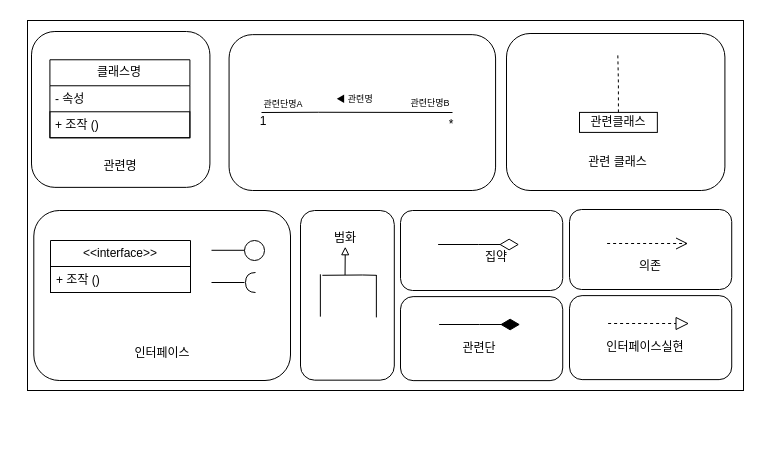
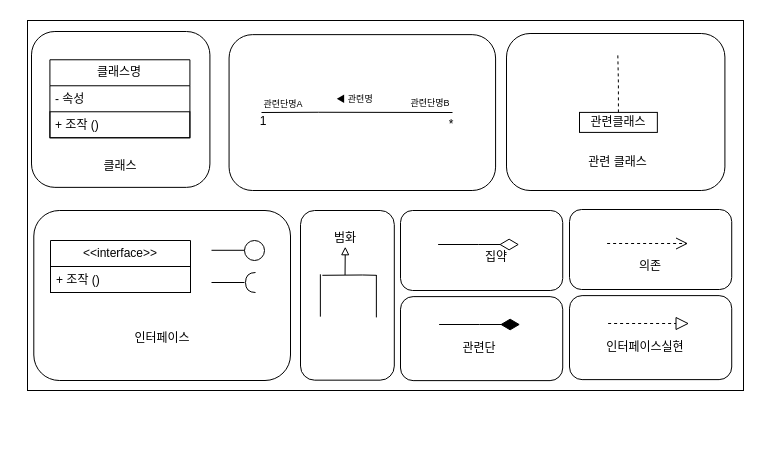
(121, 167) -> (121, 167)
(162, 354) -> (162, 339)
